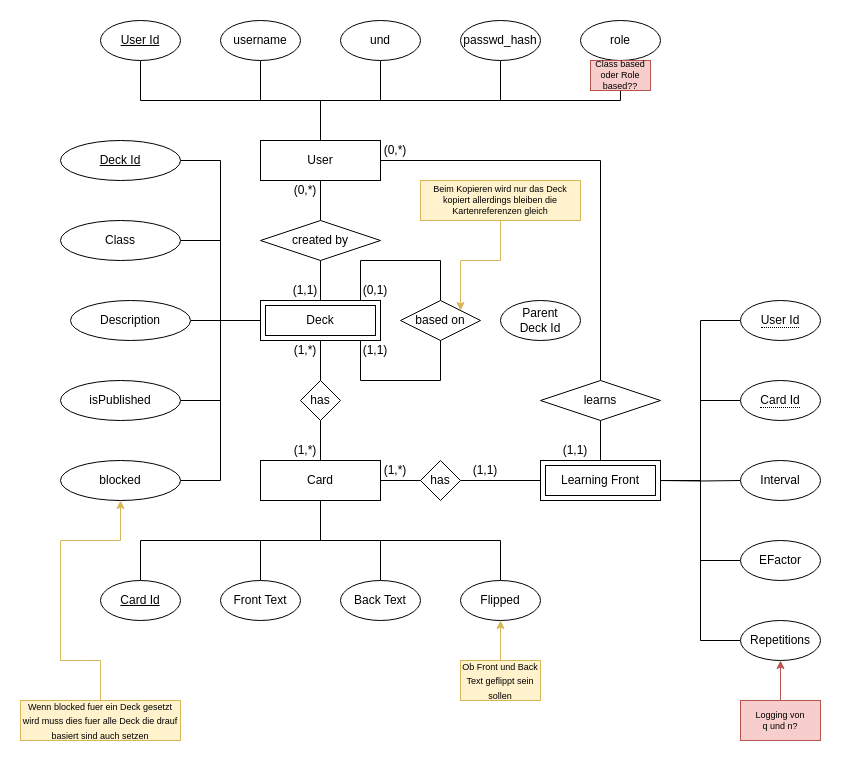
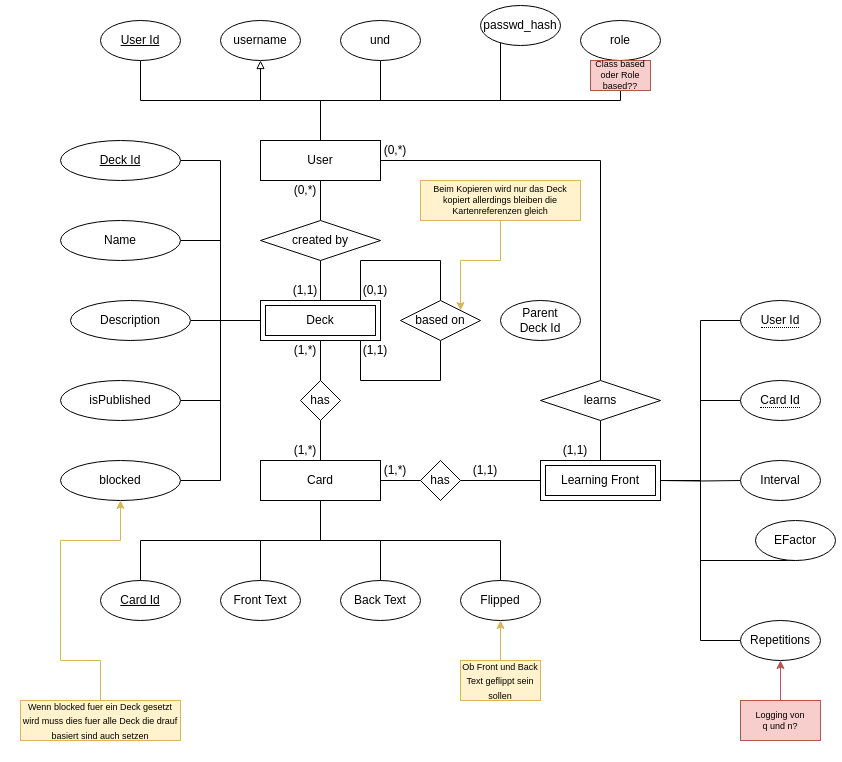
(501, 41) -> (521, 26)
(261, 67) -> (261, 70)
(121, 241) -> (121, 241)
(781, 561) -> (796, 541)
